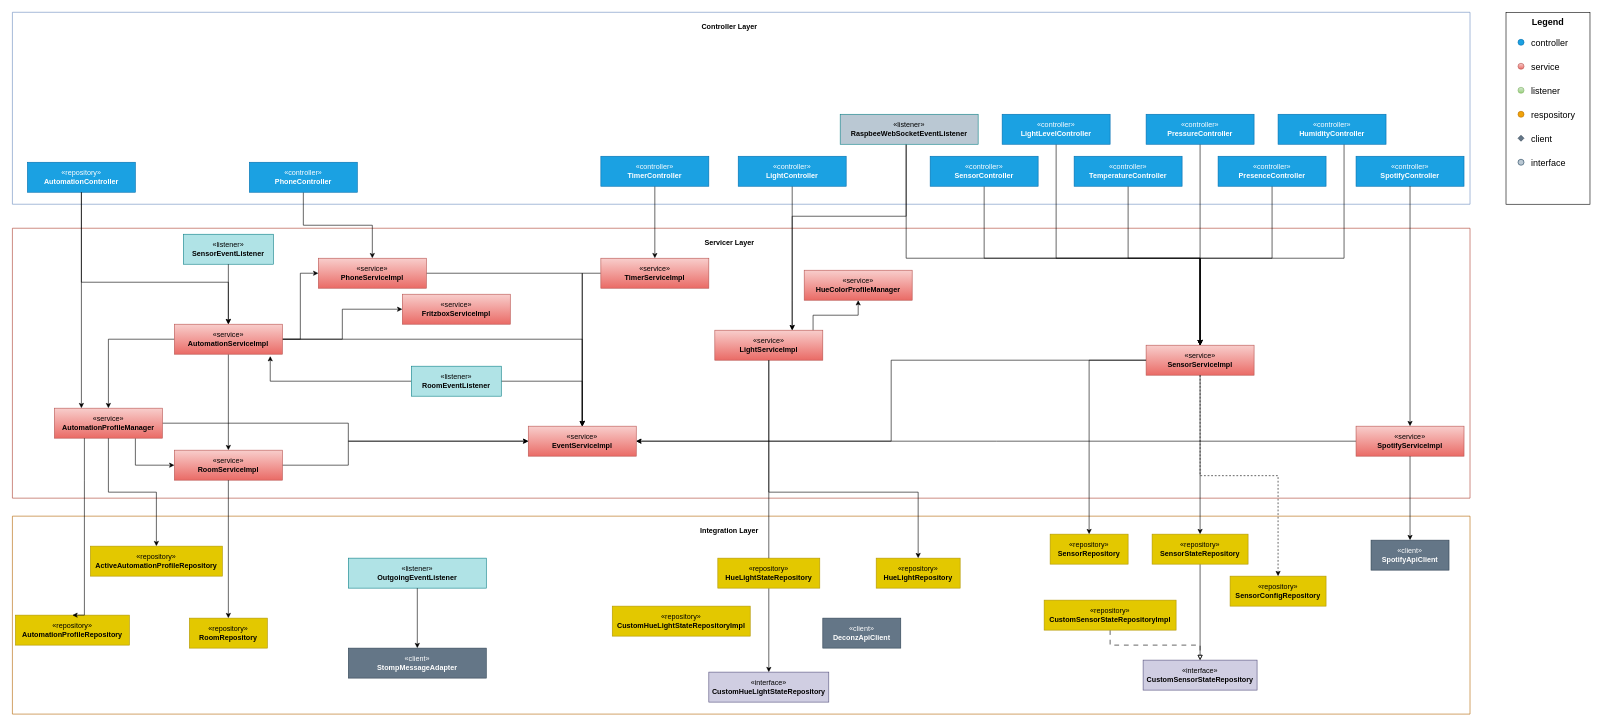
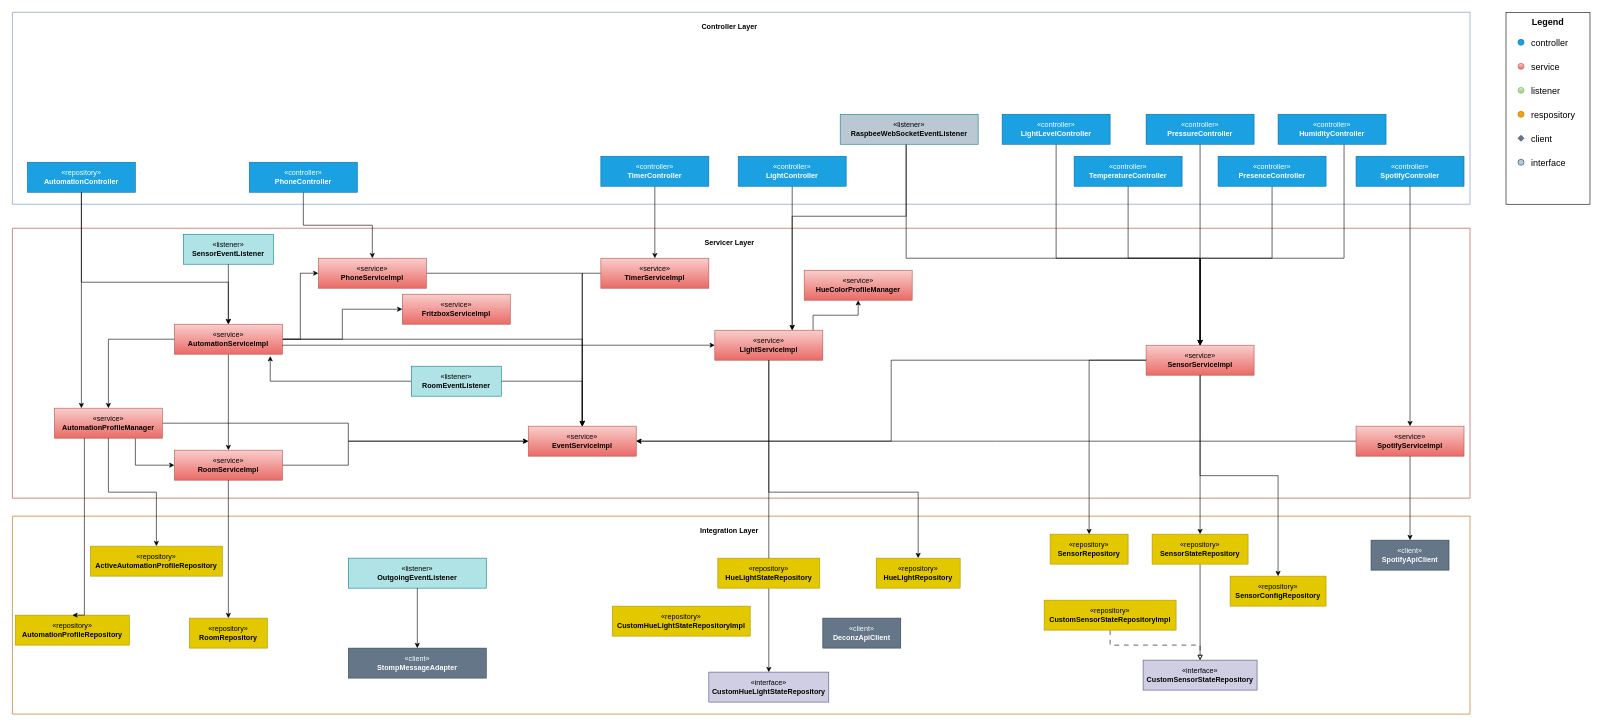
(984, 171) -> none
(984, 187) -> none
none -> (709, 345)
(1278, 485) -> (1278, 485)
